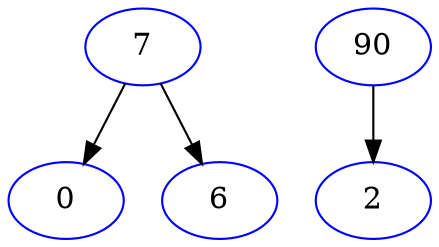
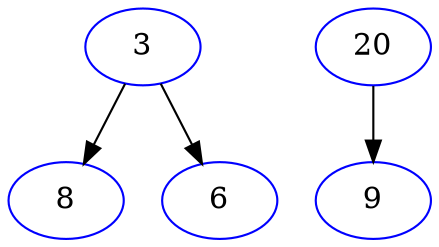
(143, 47) -> (143, 47)
(373, 47) -> (373, 47)
(66, 201) -> (66, 201)
(373, 201) -> (373, 201)
